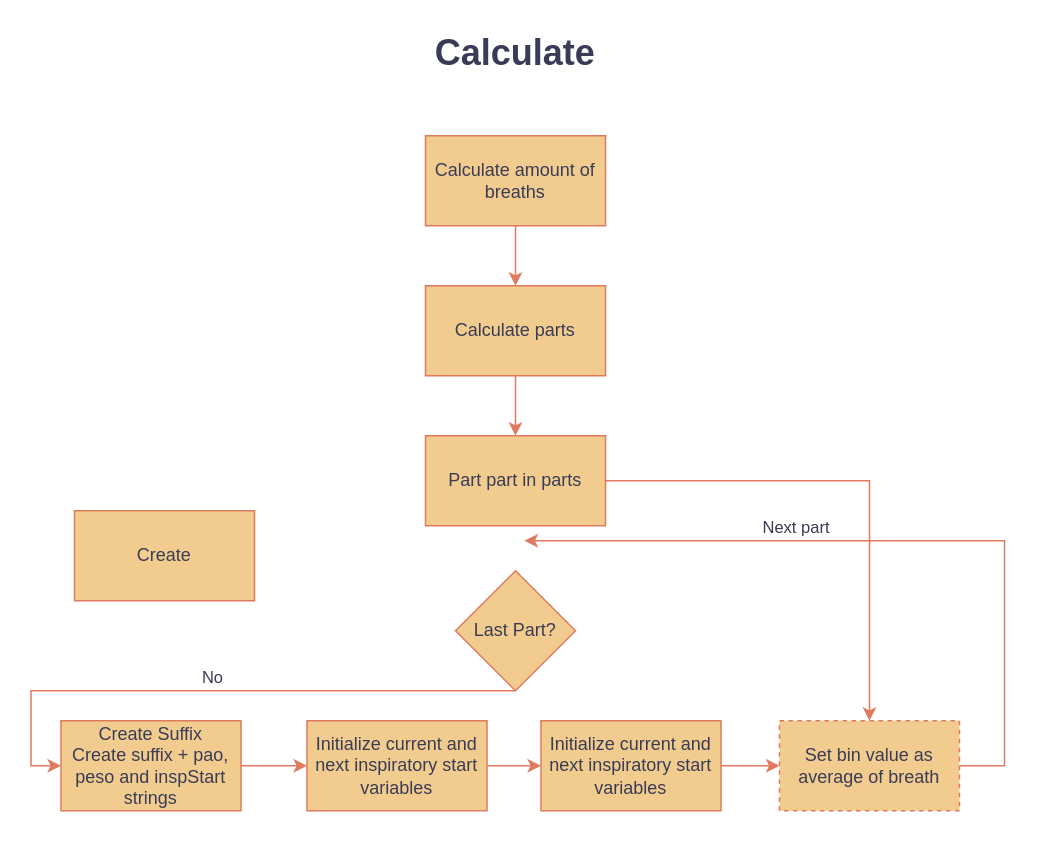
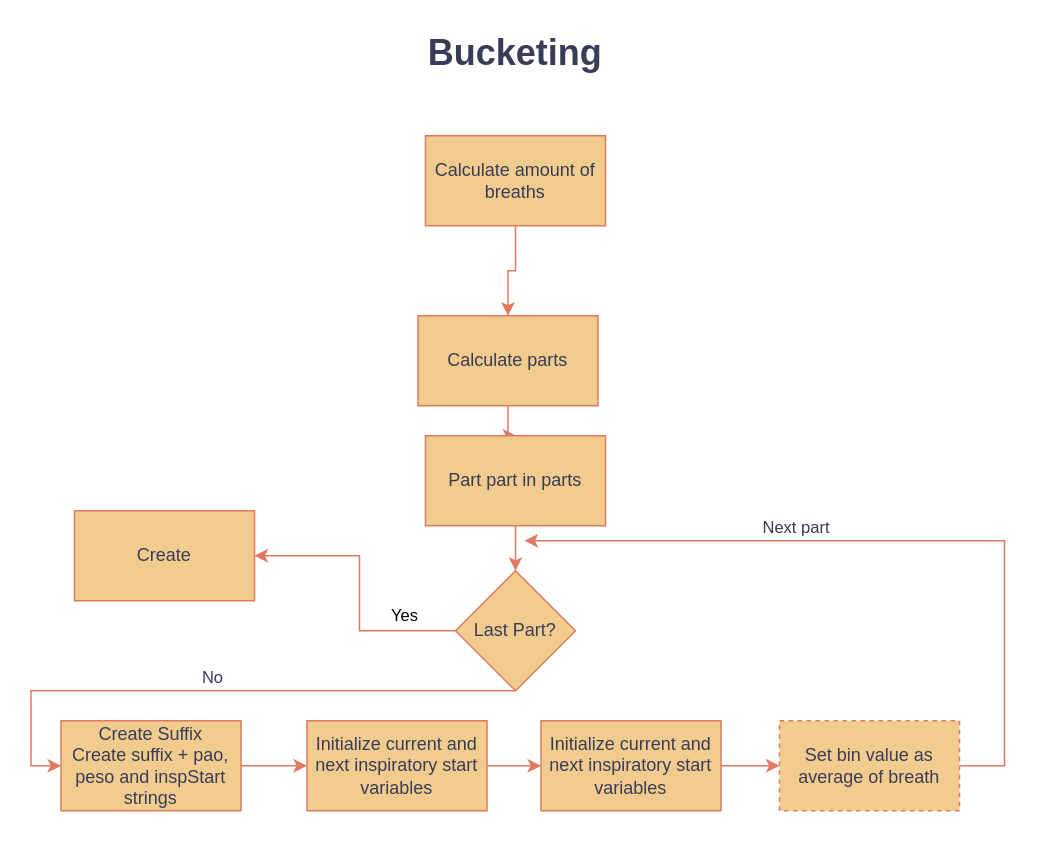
(515, 53) -> (515, 53)
(515, 331) -> (508, 361)
(852, 481) -> (515, 554)
none -> (359, 594)
